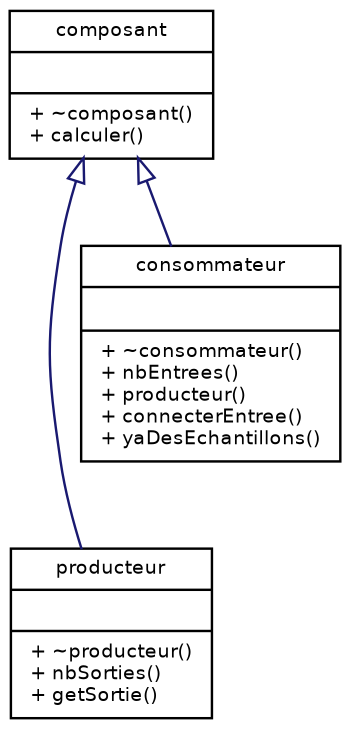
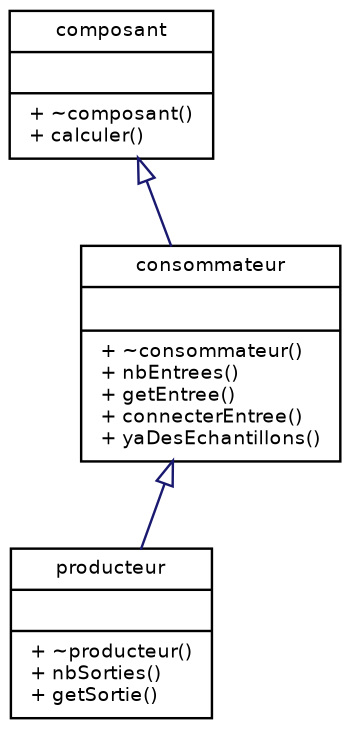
(50, 365) -> (153, 517)
(174, 395) -> (168, 395)
